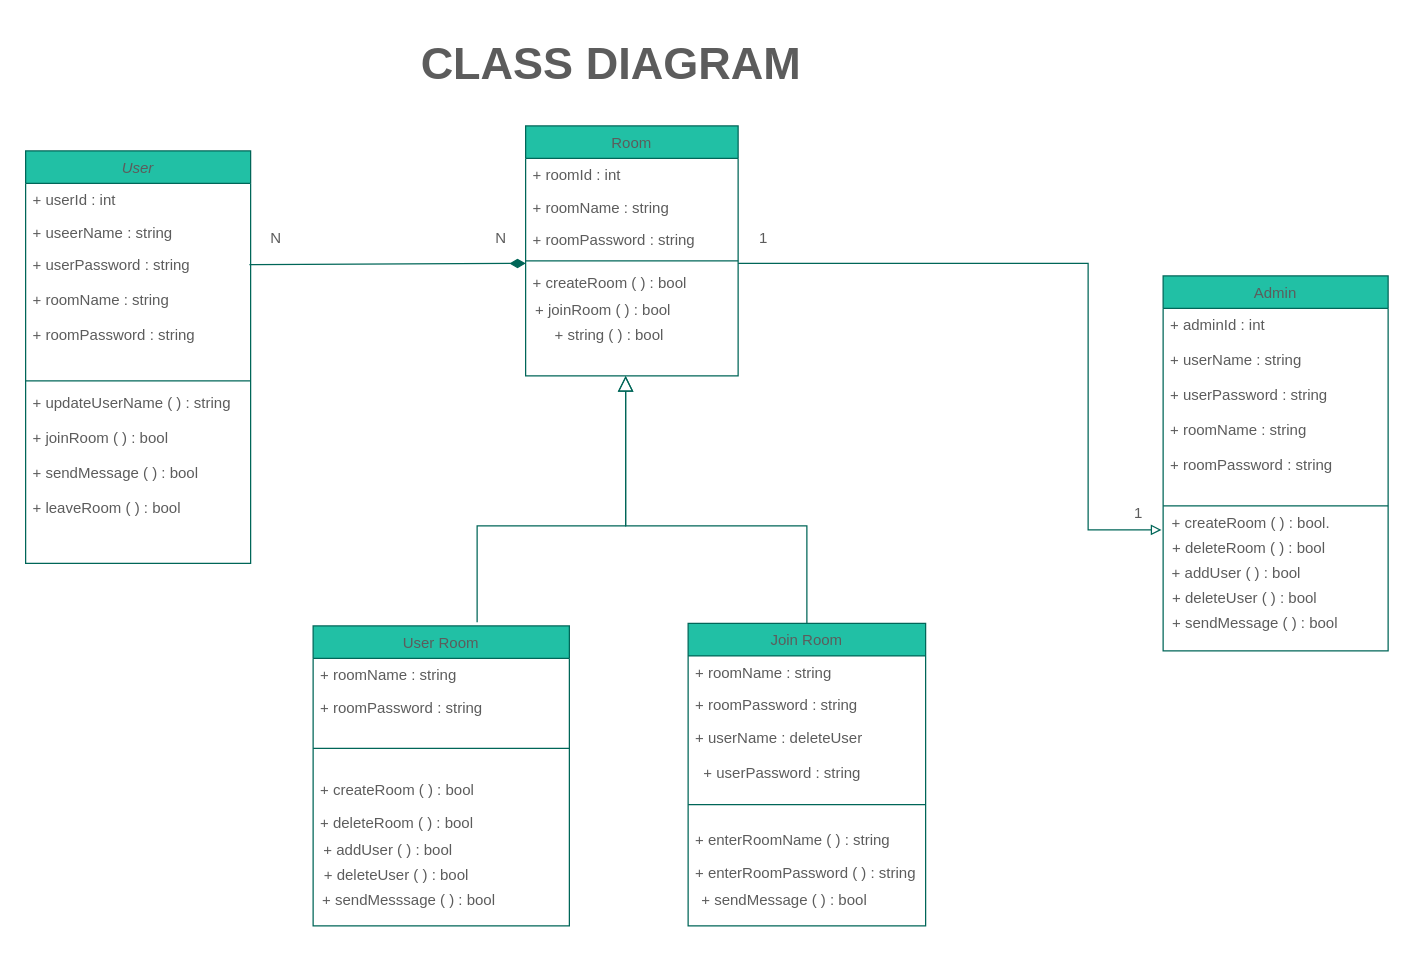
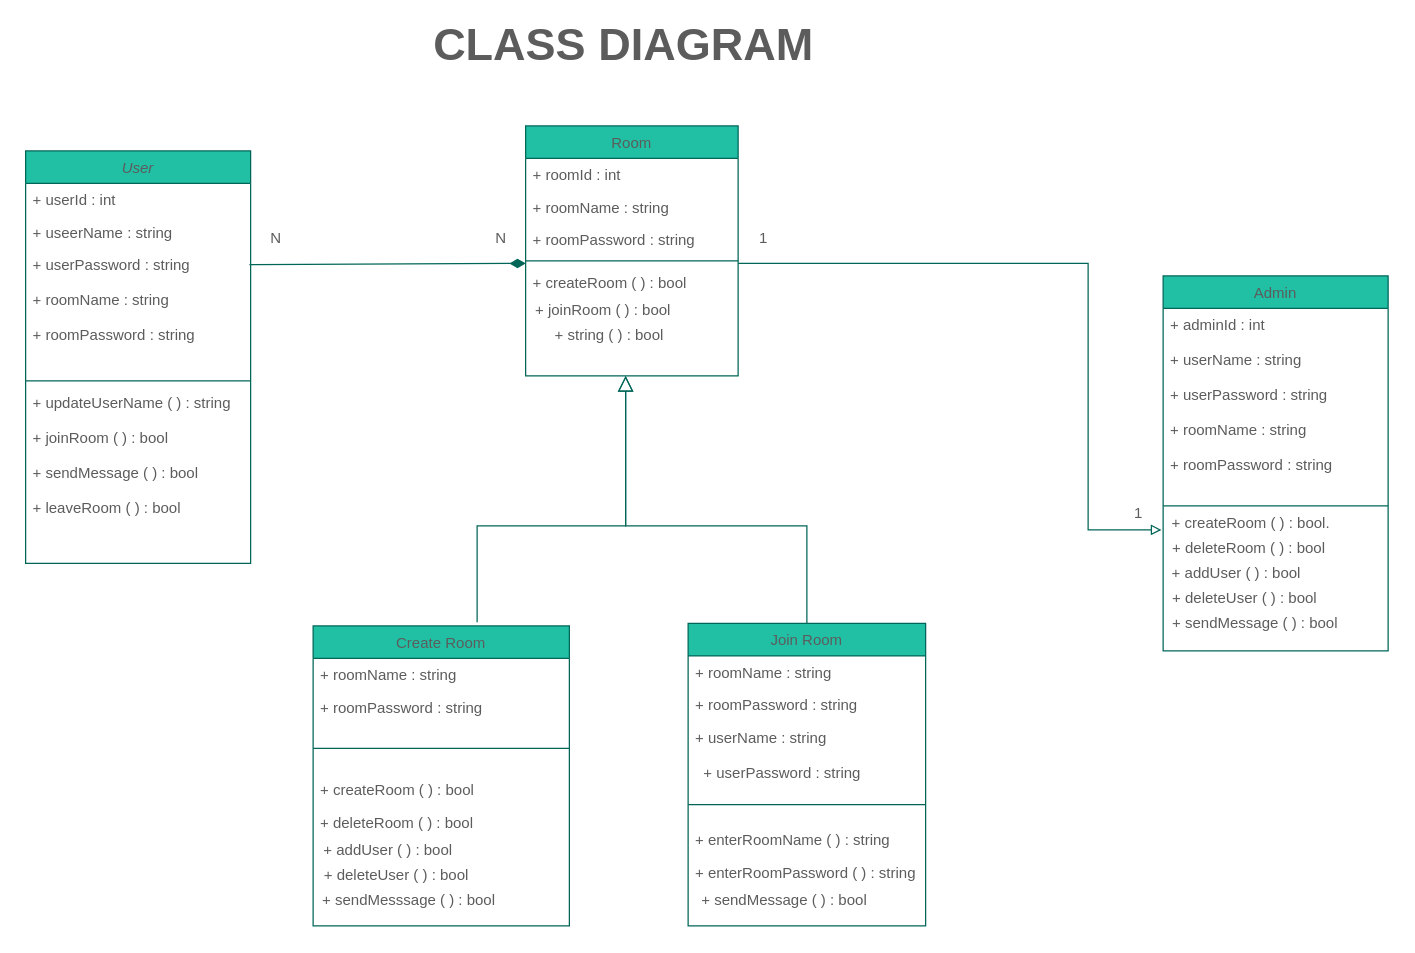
(611, 63) -> (623, 44)
(441, 643) -> (441, 643)
(782, 738) -> (765, 738)
